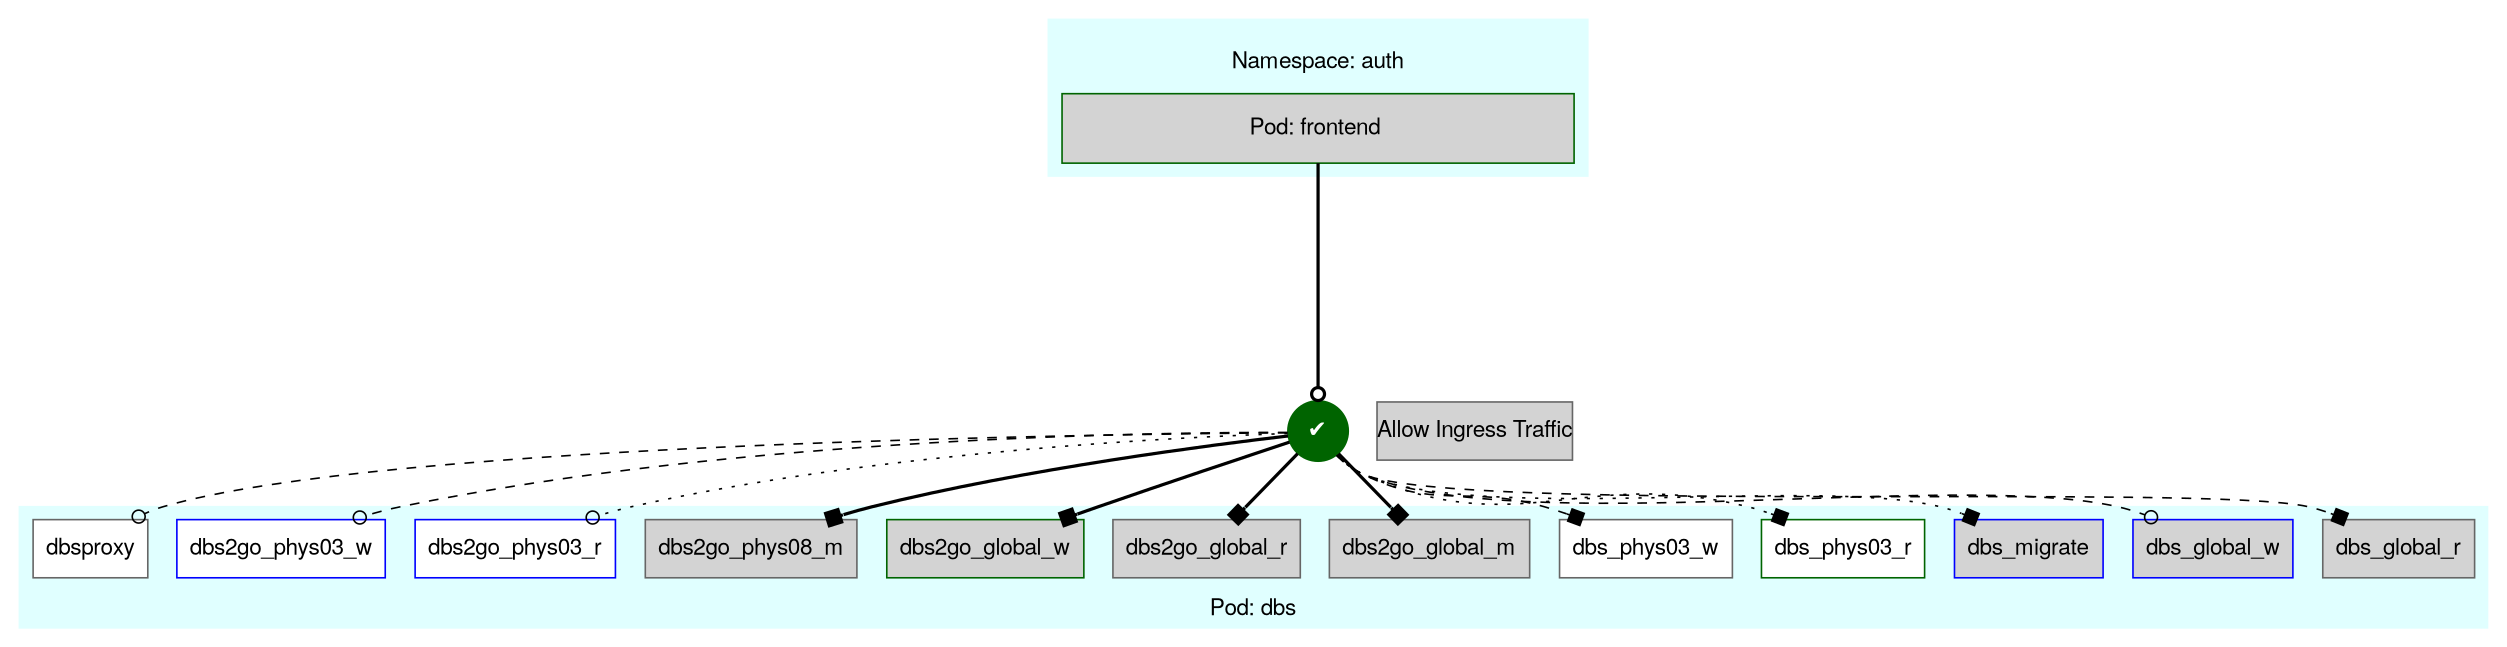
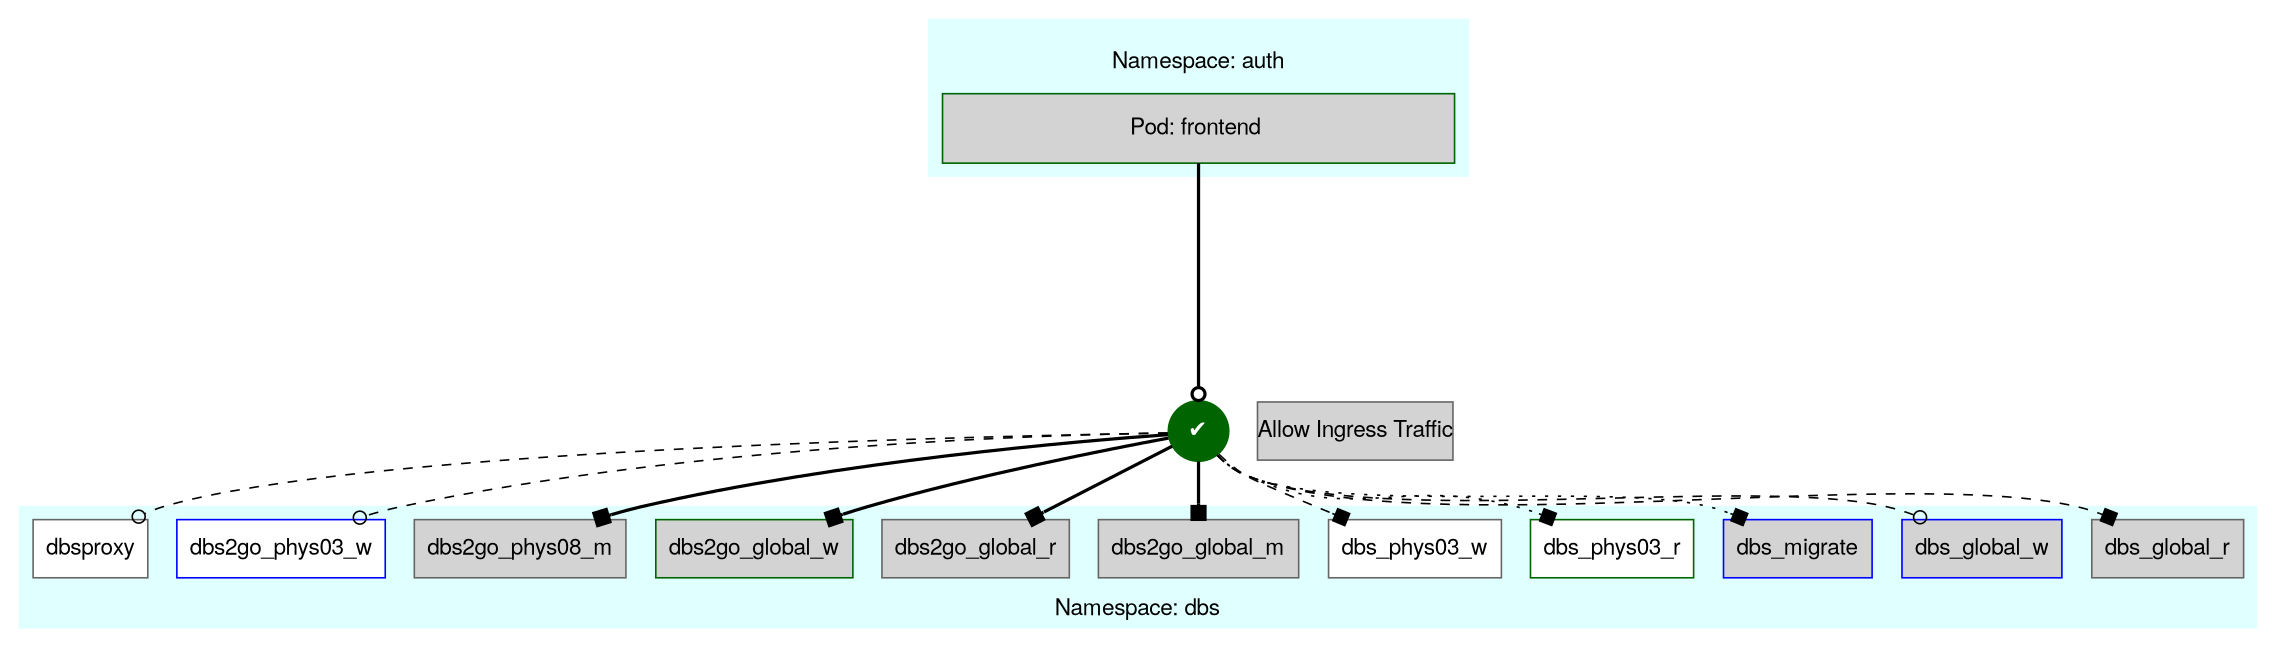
(515, 549) -> none
(1253, 609) -> (1138, 609)
